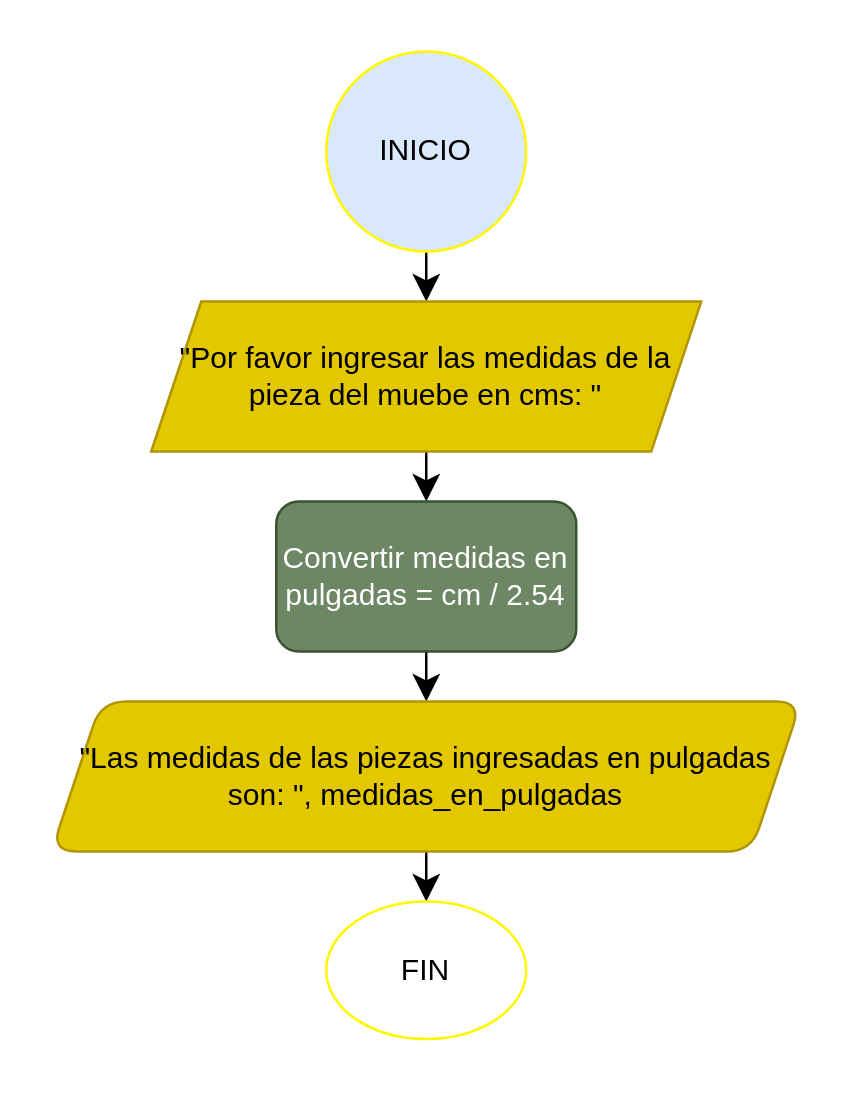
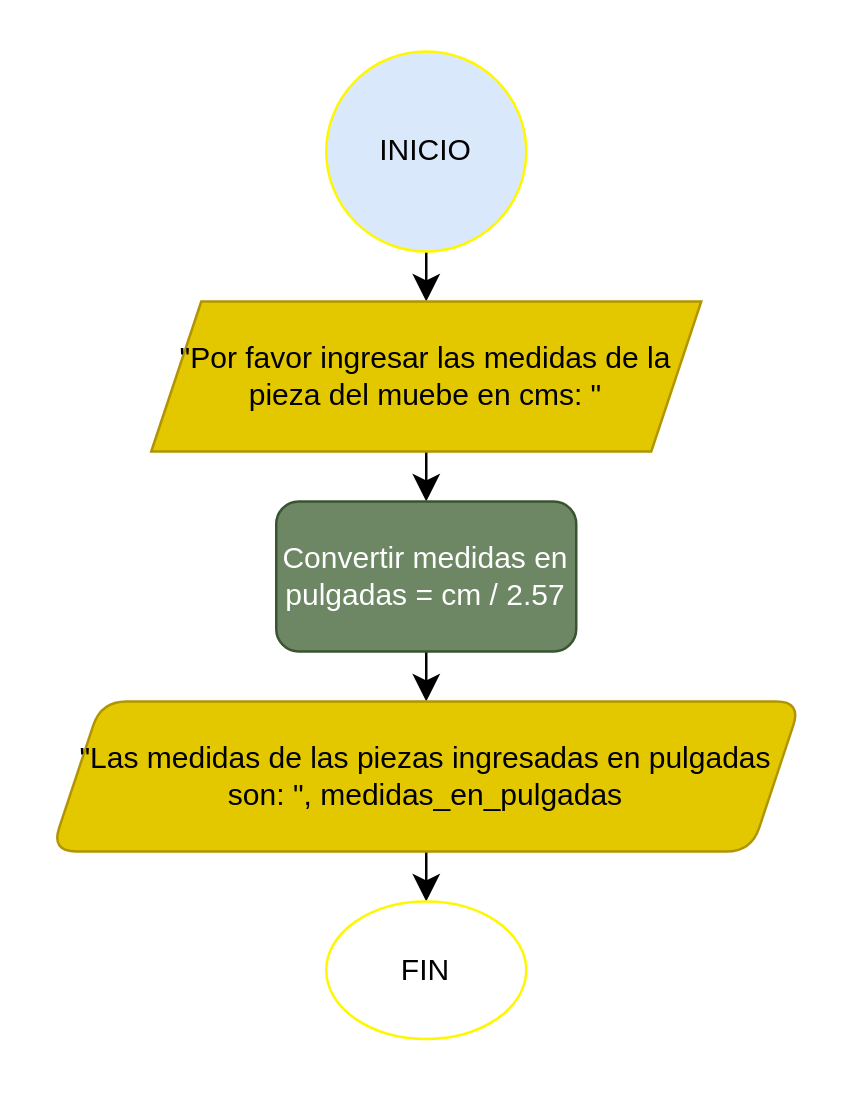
(426, 576) -> (426, 576)
